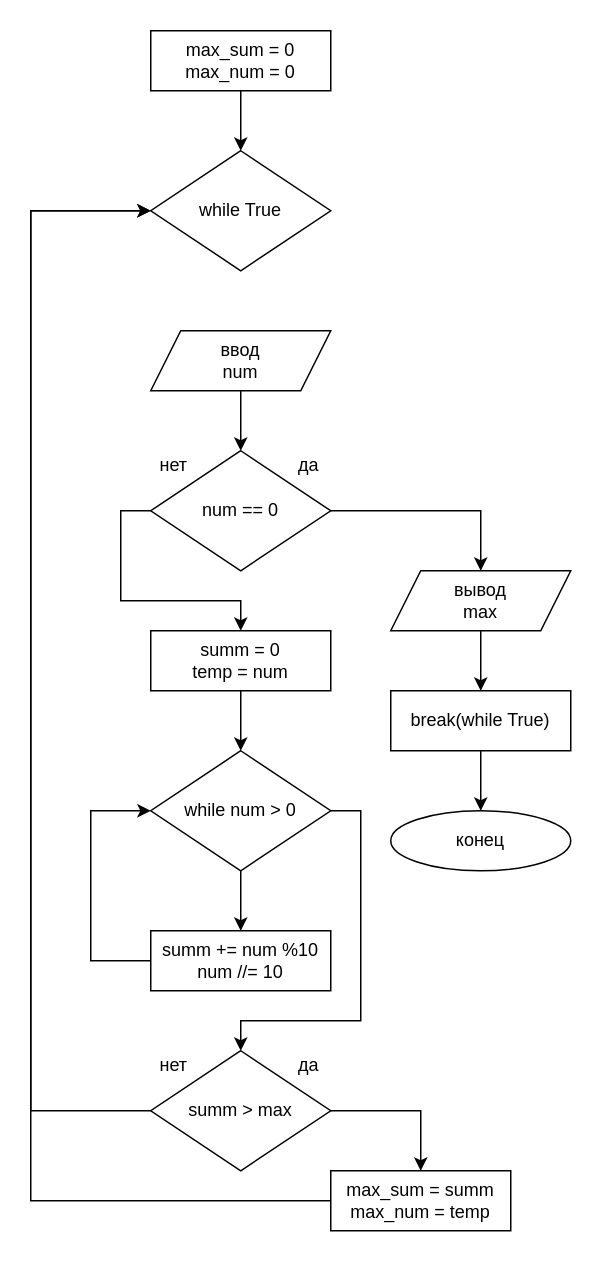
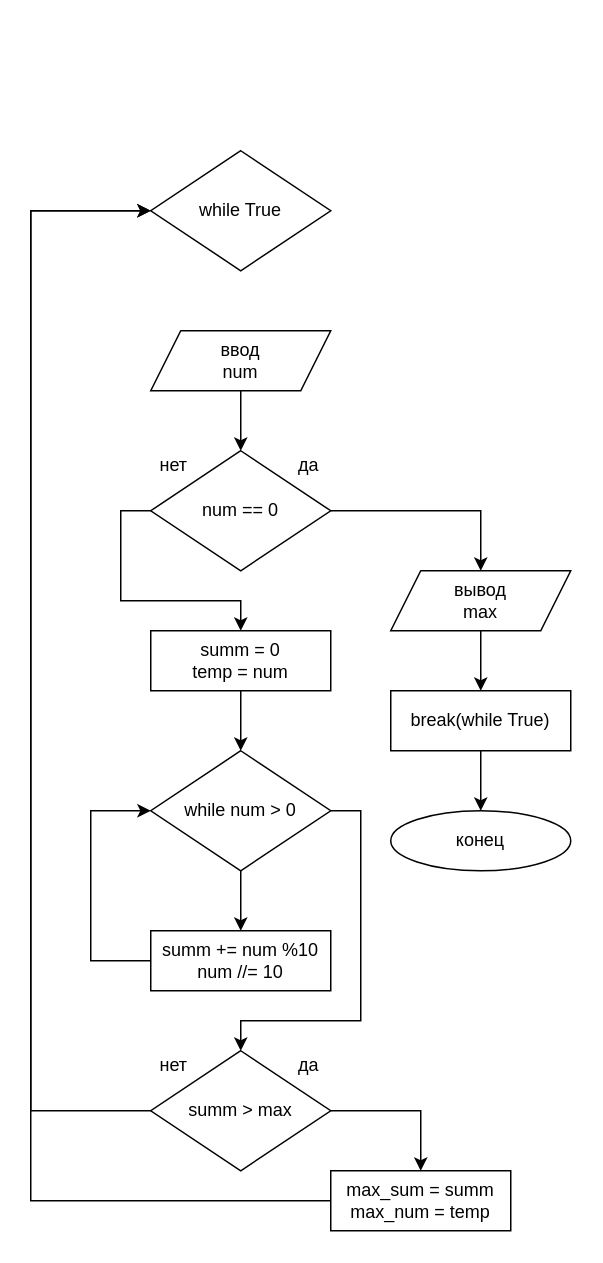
(241, 61) -> none
(241, 116) -> none
